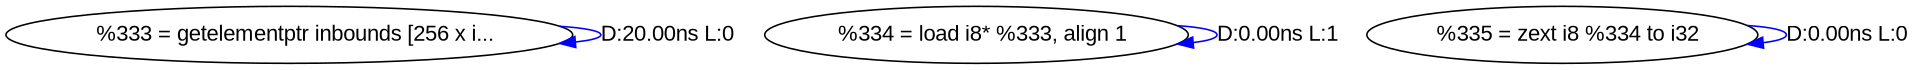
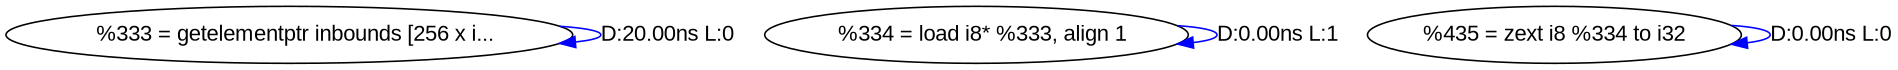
(1562, 35) -> (1554, 35)
